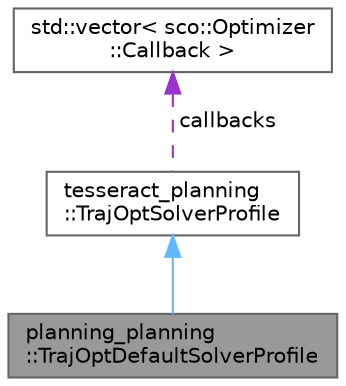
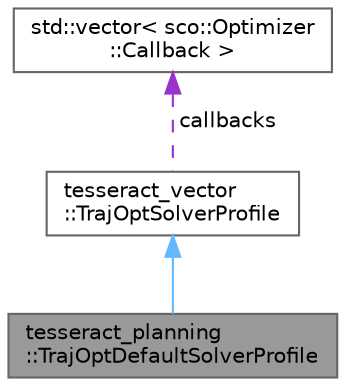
(173, 204) -> (173, 204)
(173, 346) -> (173, 346)
